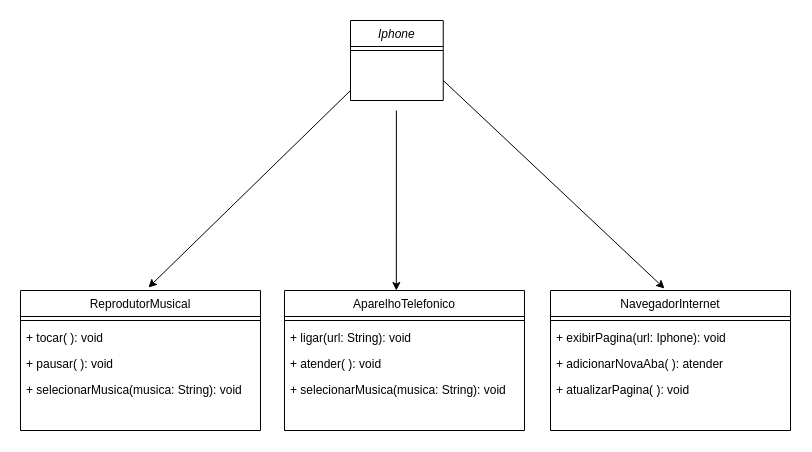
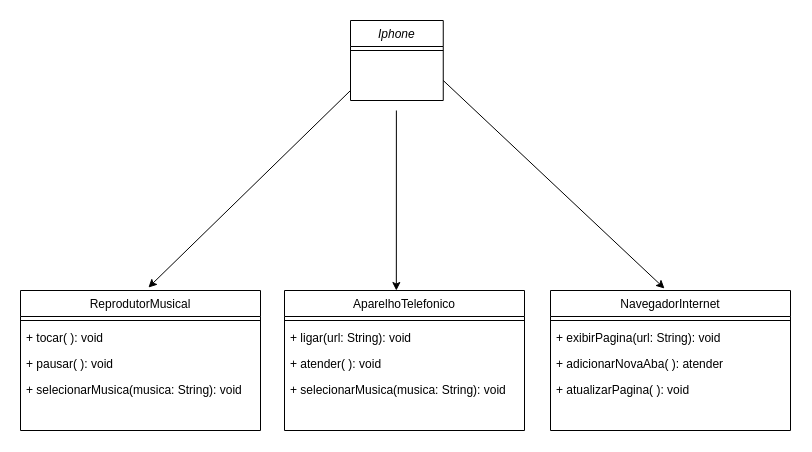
(651, 338) -> (650, 338)
